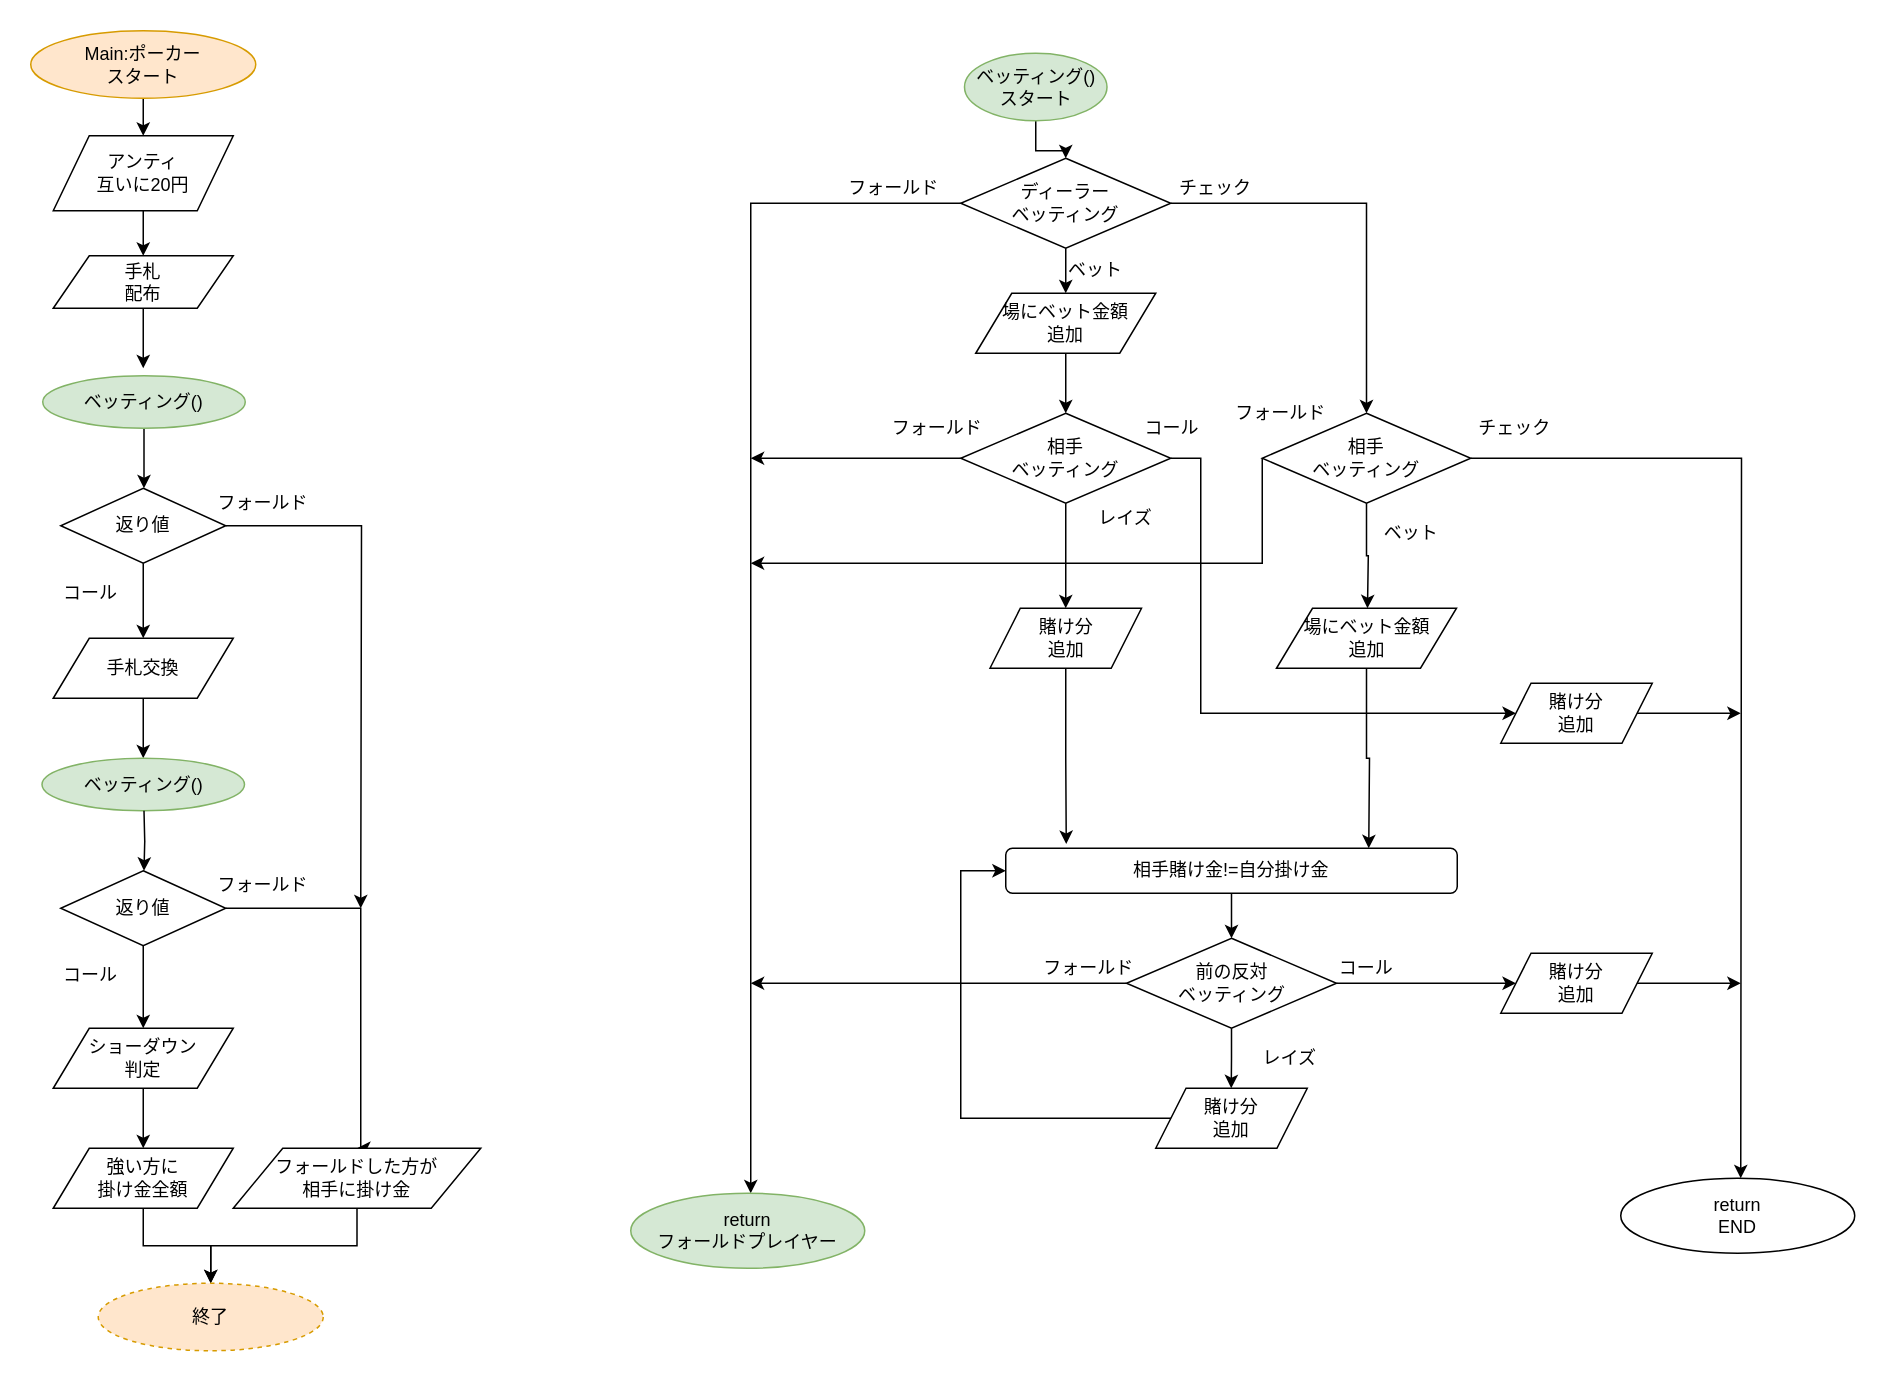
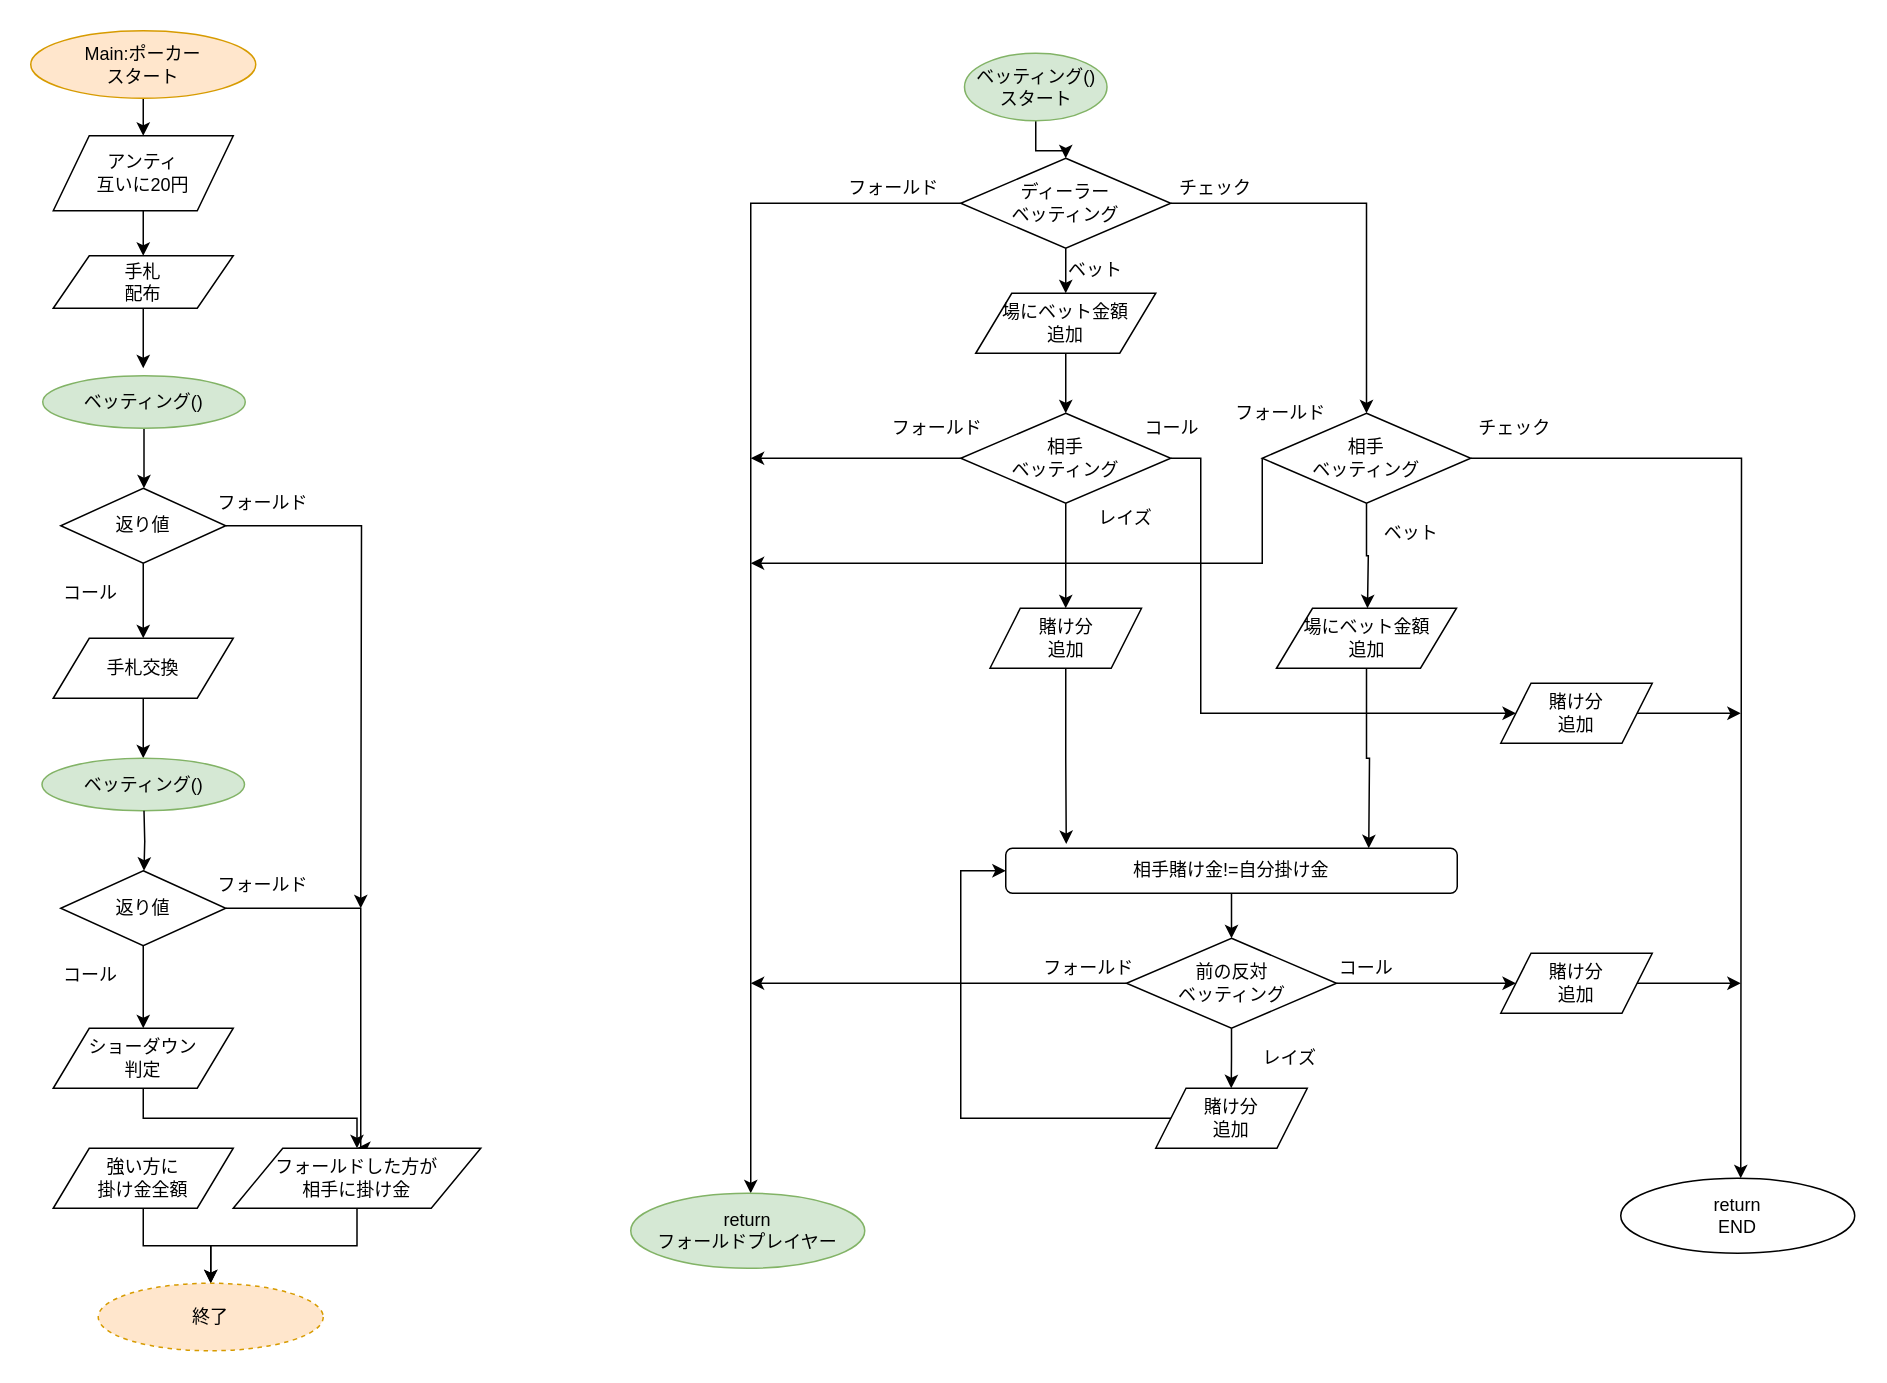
(143, 1127) -> (259, 1118)
